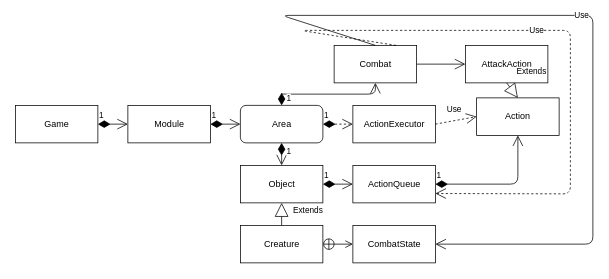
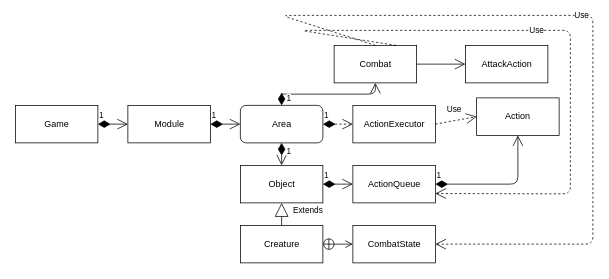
(508, 85) -> none
(593, 204) -> (593, 204)
